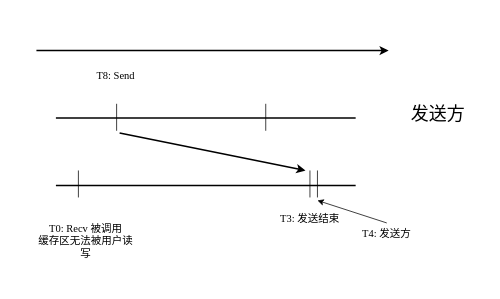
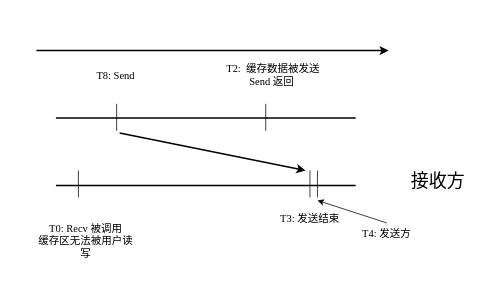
none -> (273, 75)
(438, 114) -> none
none -> (438, 182)
